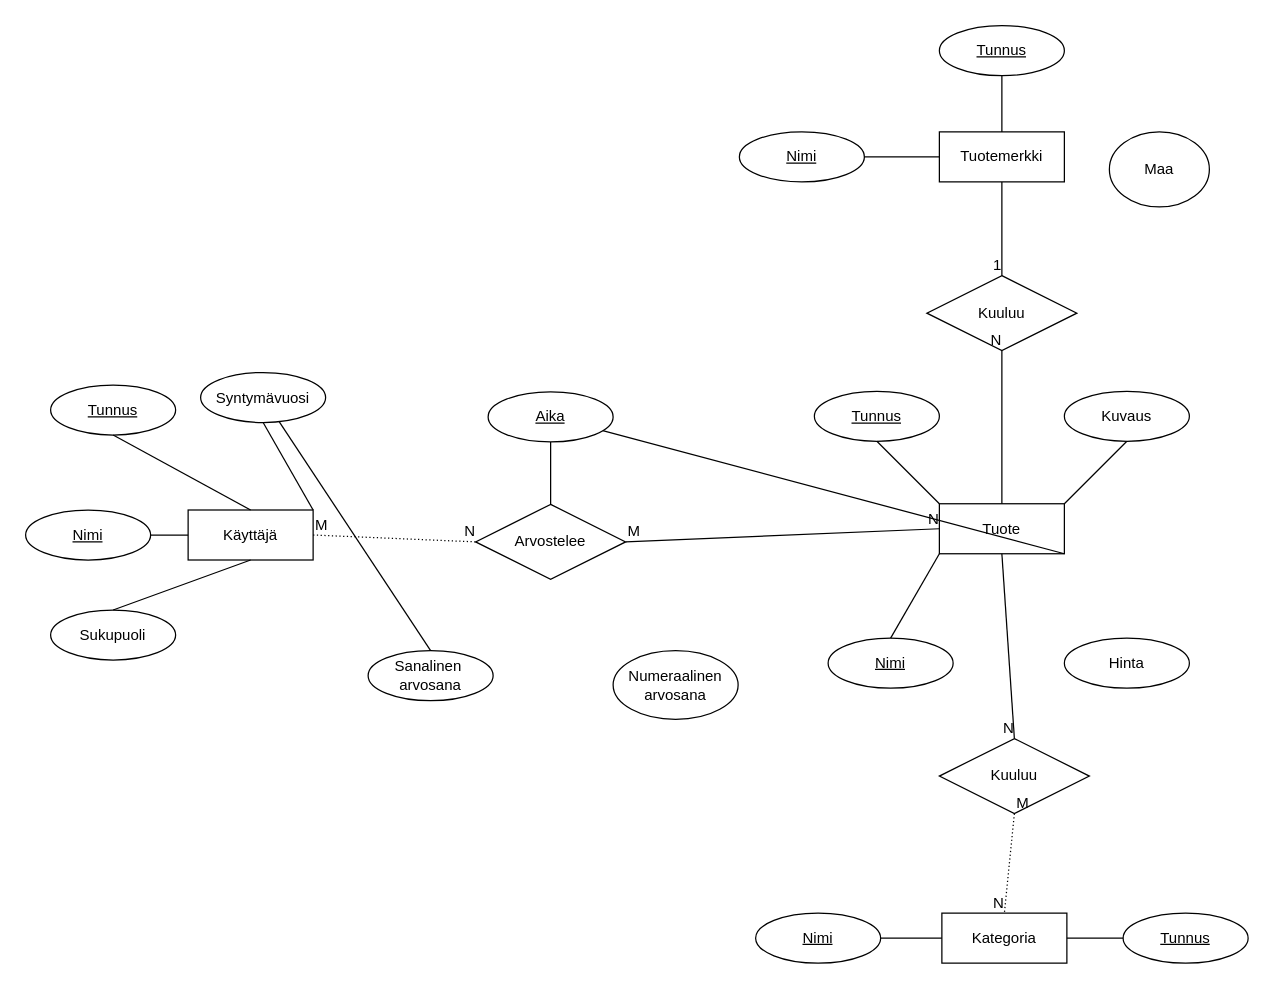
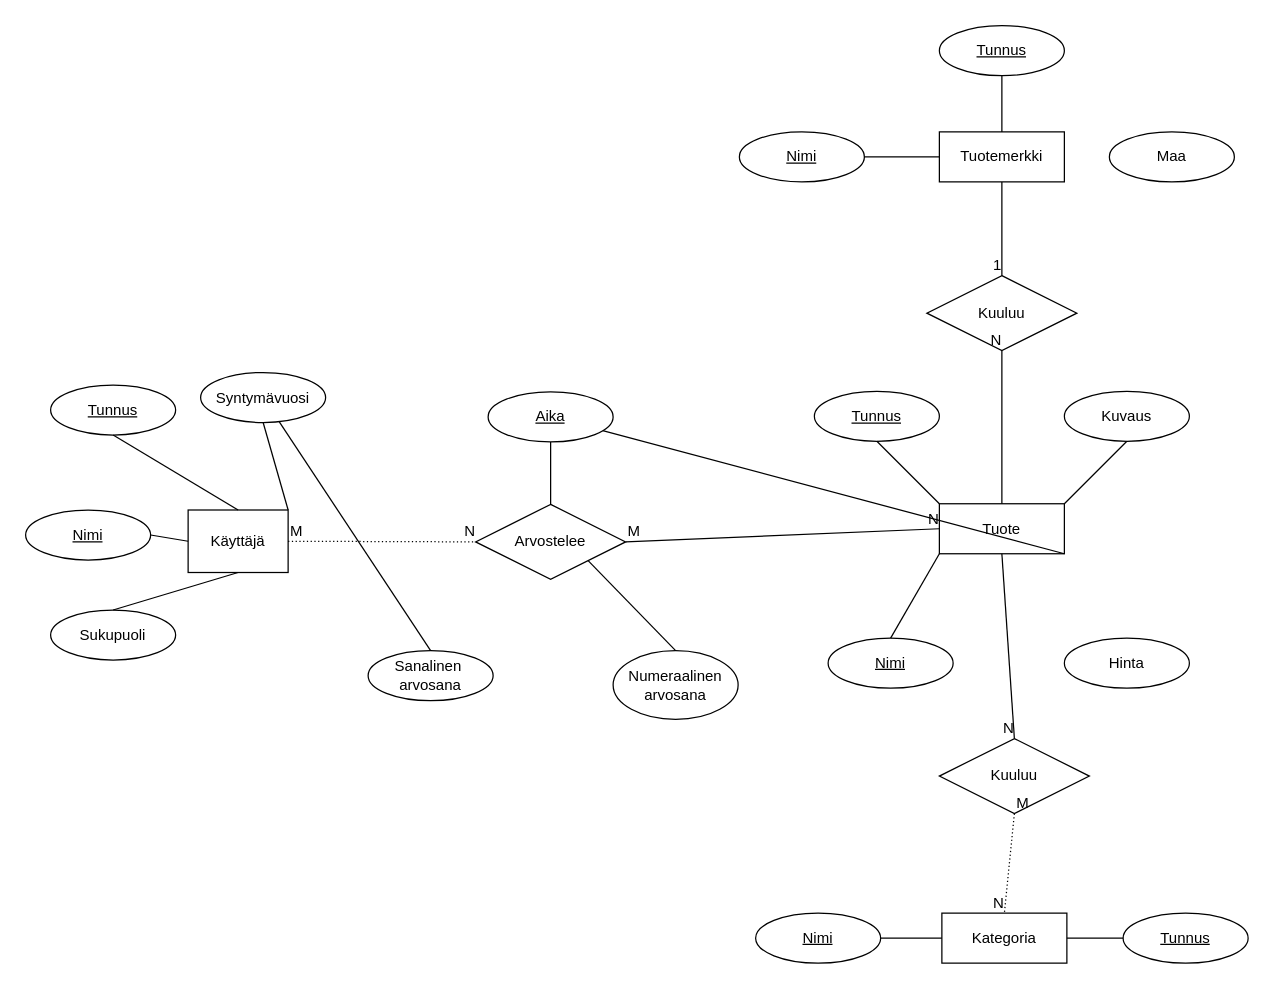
(1159, 169) -> (1172, 157)
(251, 535) -> (238, 541)
none -> (632, 605)
